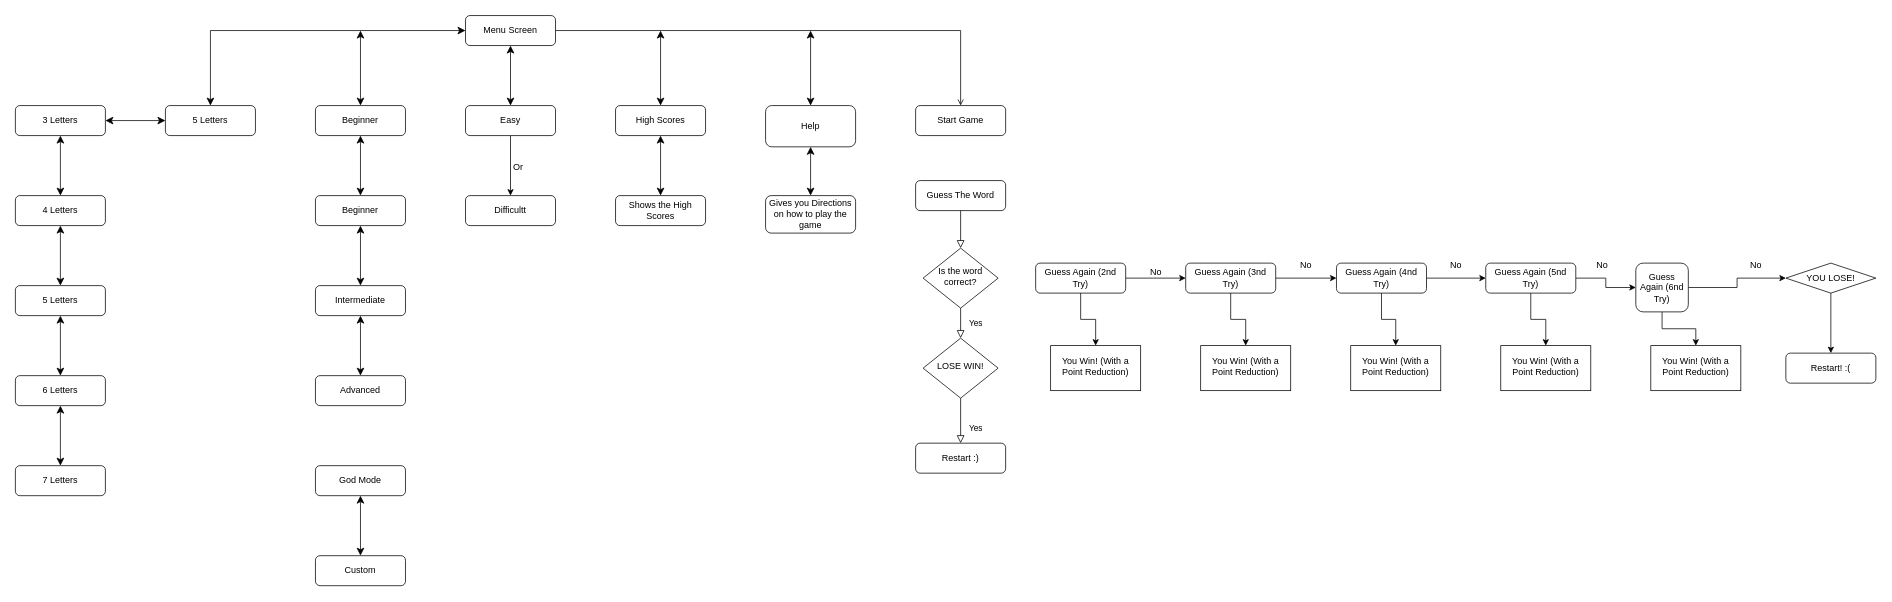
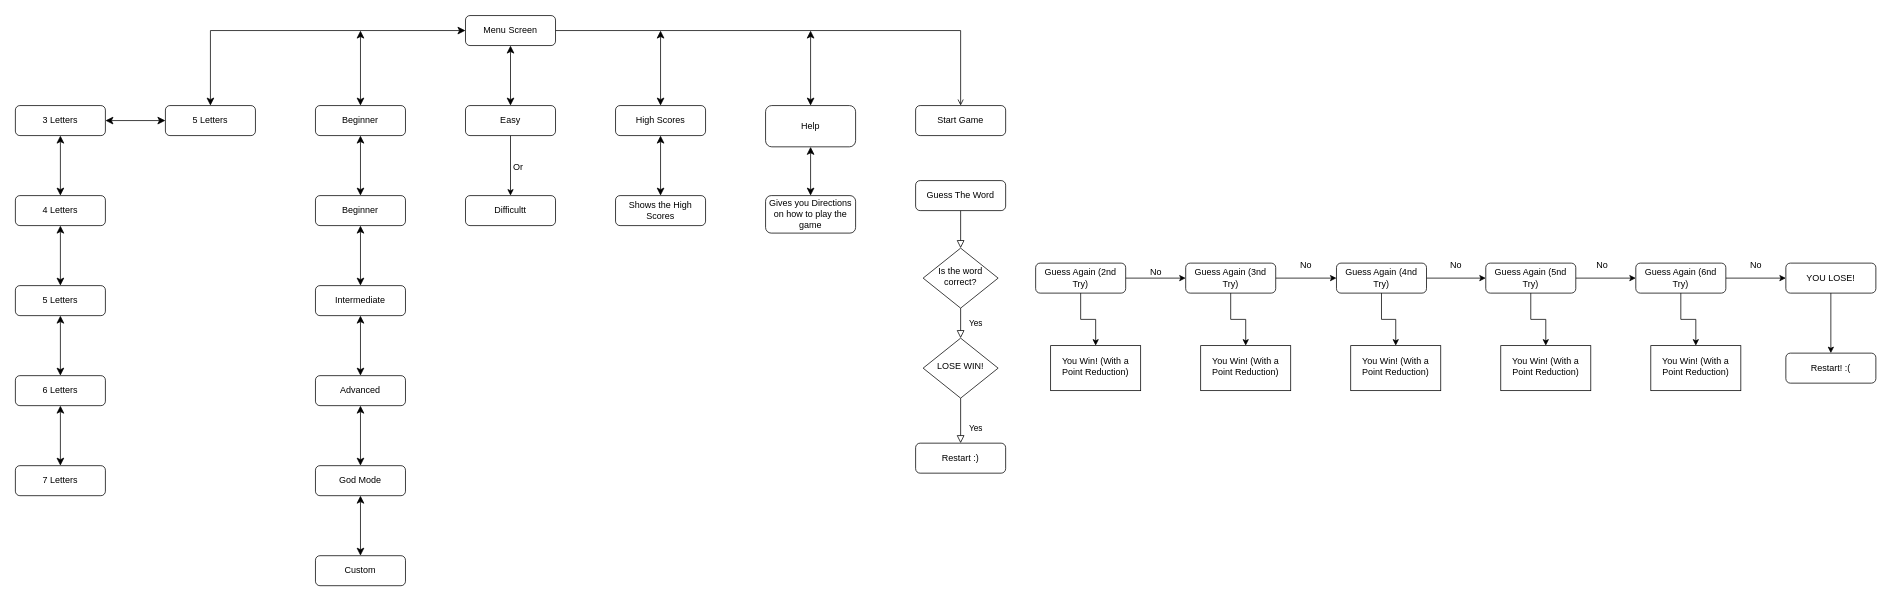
(1830, 278) -> (1830, 278)
(1662, 287) -> (1680, 278)
none -> (360, 435)
